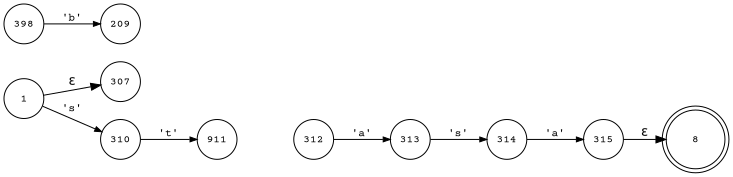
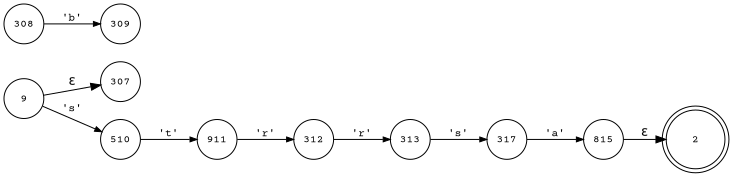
(24, 24) -> (24, 24)
(120, 24) -> (120, 24)
(24, 99) -> (24, 99)
(362, 133) -> (362, 133)
(120, 139) -> (120, 139)
none -> (262, 139)
(507, 139) -> (507, 139)
(603, 139) -> (603, 139)
(696, 139) -> (696, 139)
